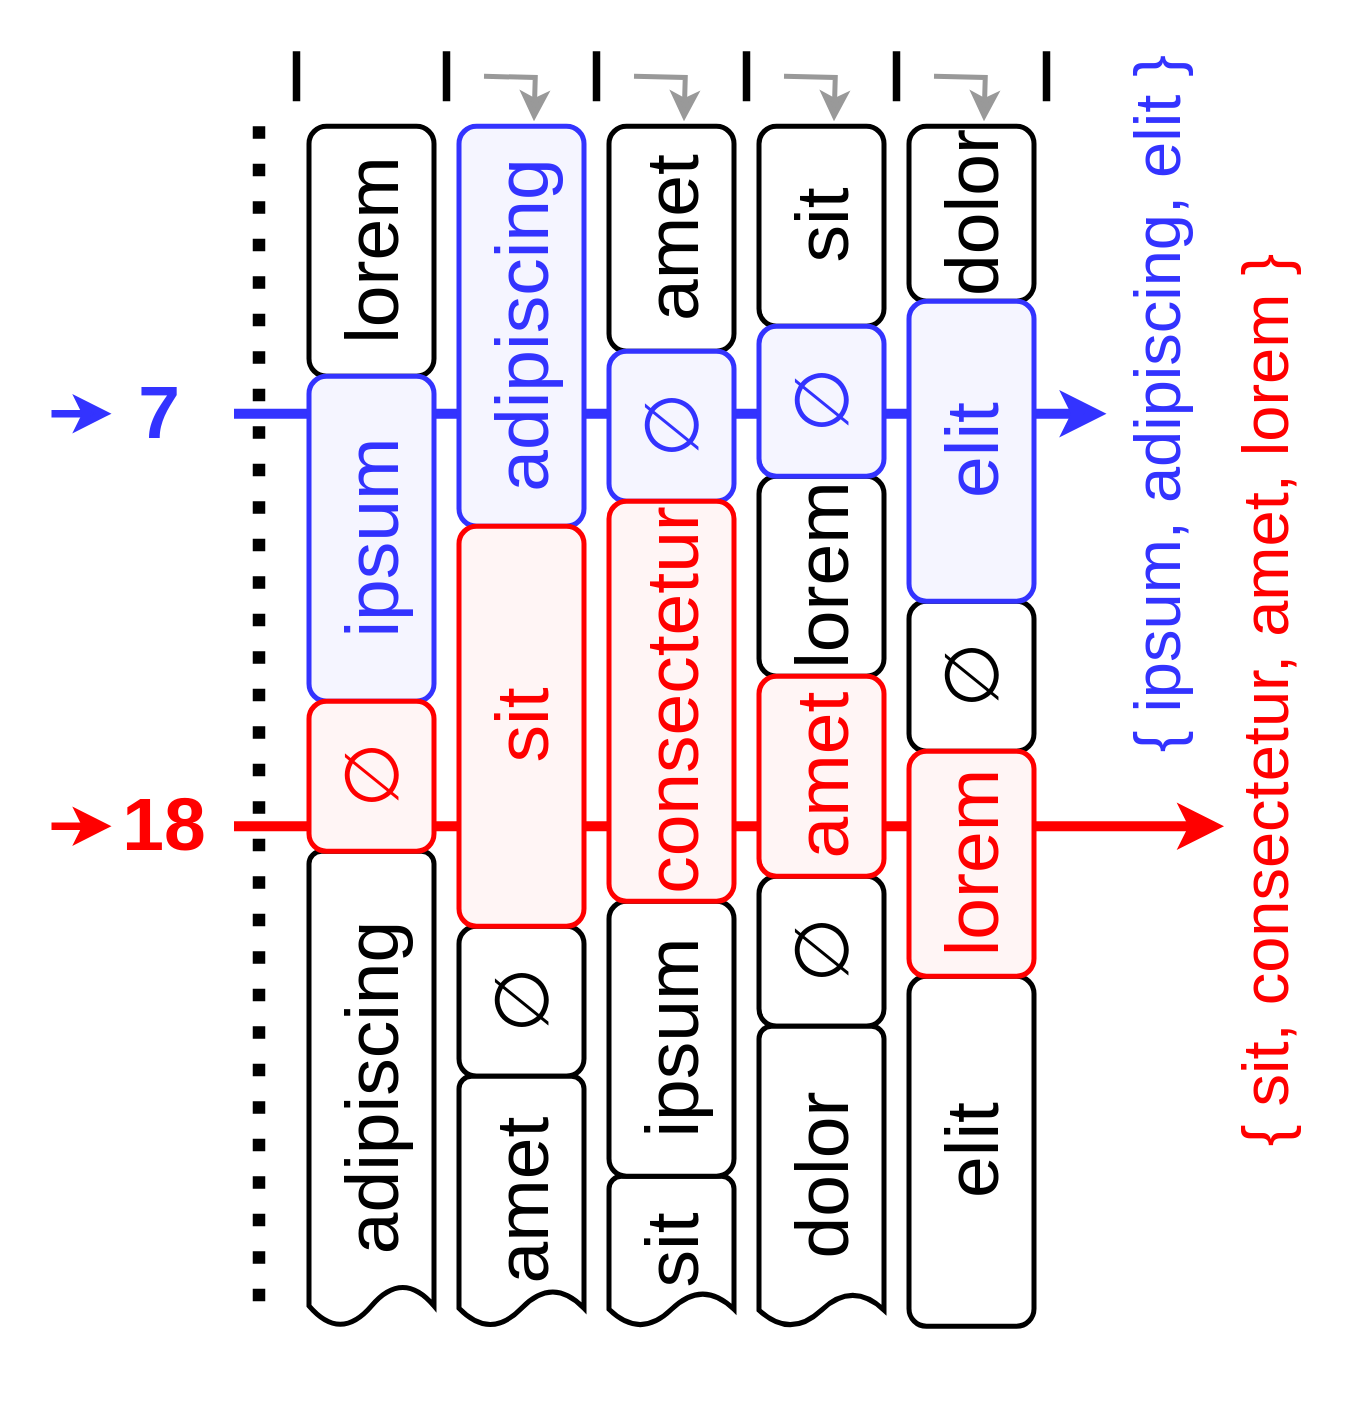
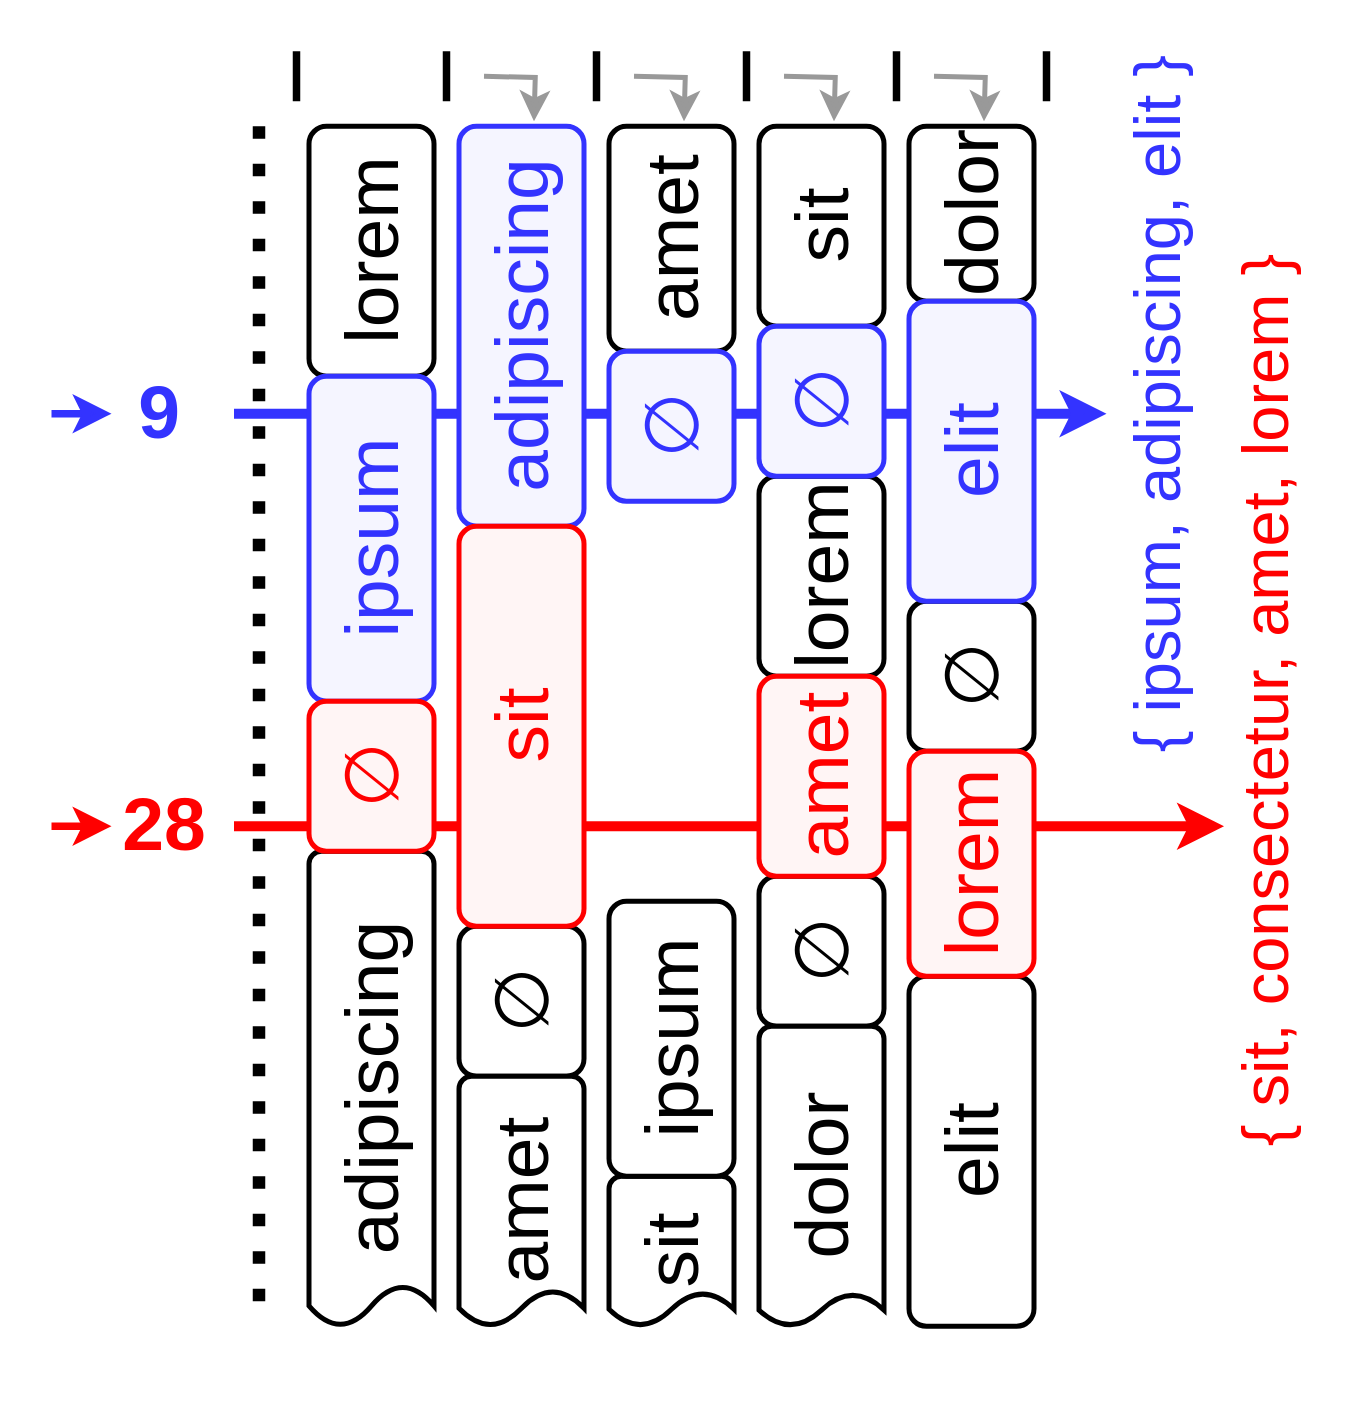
(160, 411) -> (160, 411)
(671, 701) -> none
(165, 824) -> (165, 824)
